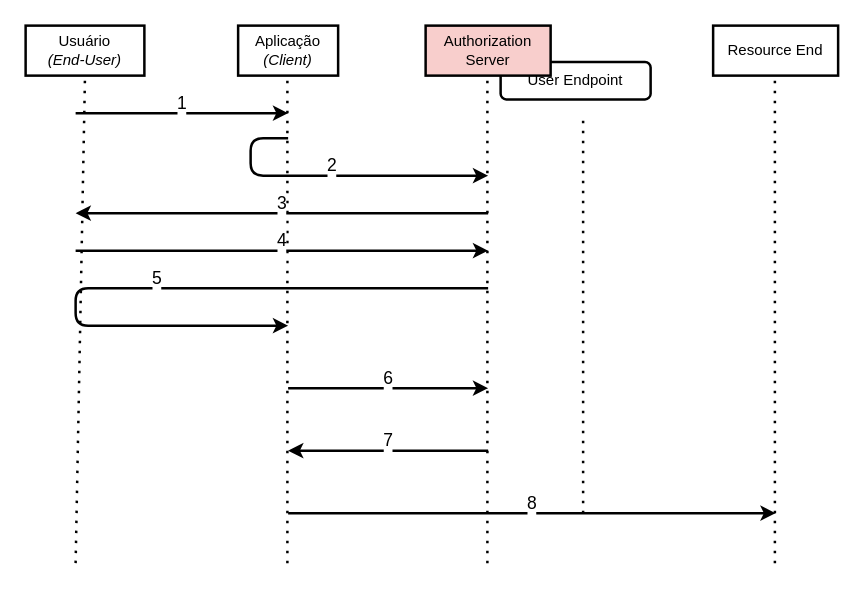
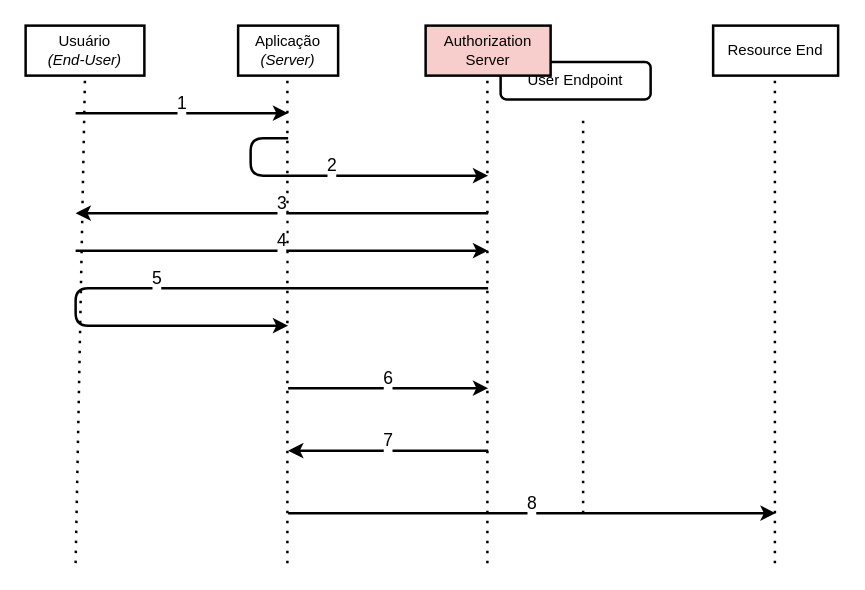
(288, 51) -> (288, 51)
